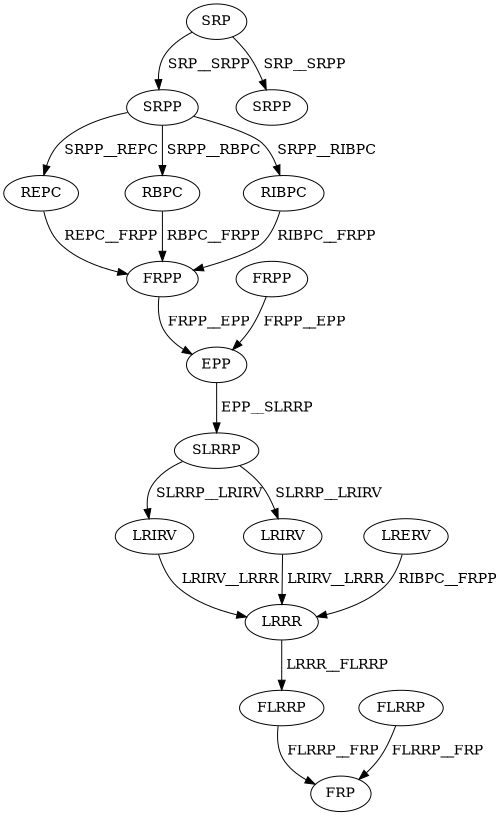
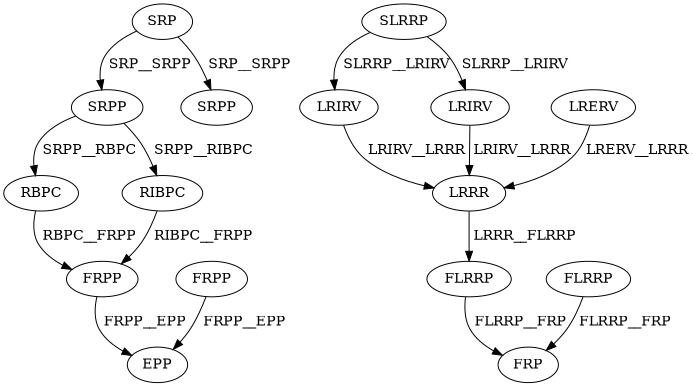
(41, 193) -> none
(217, 403) -> none
(446, 579) -> (635, 150)
